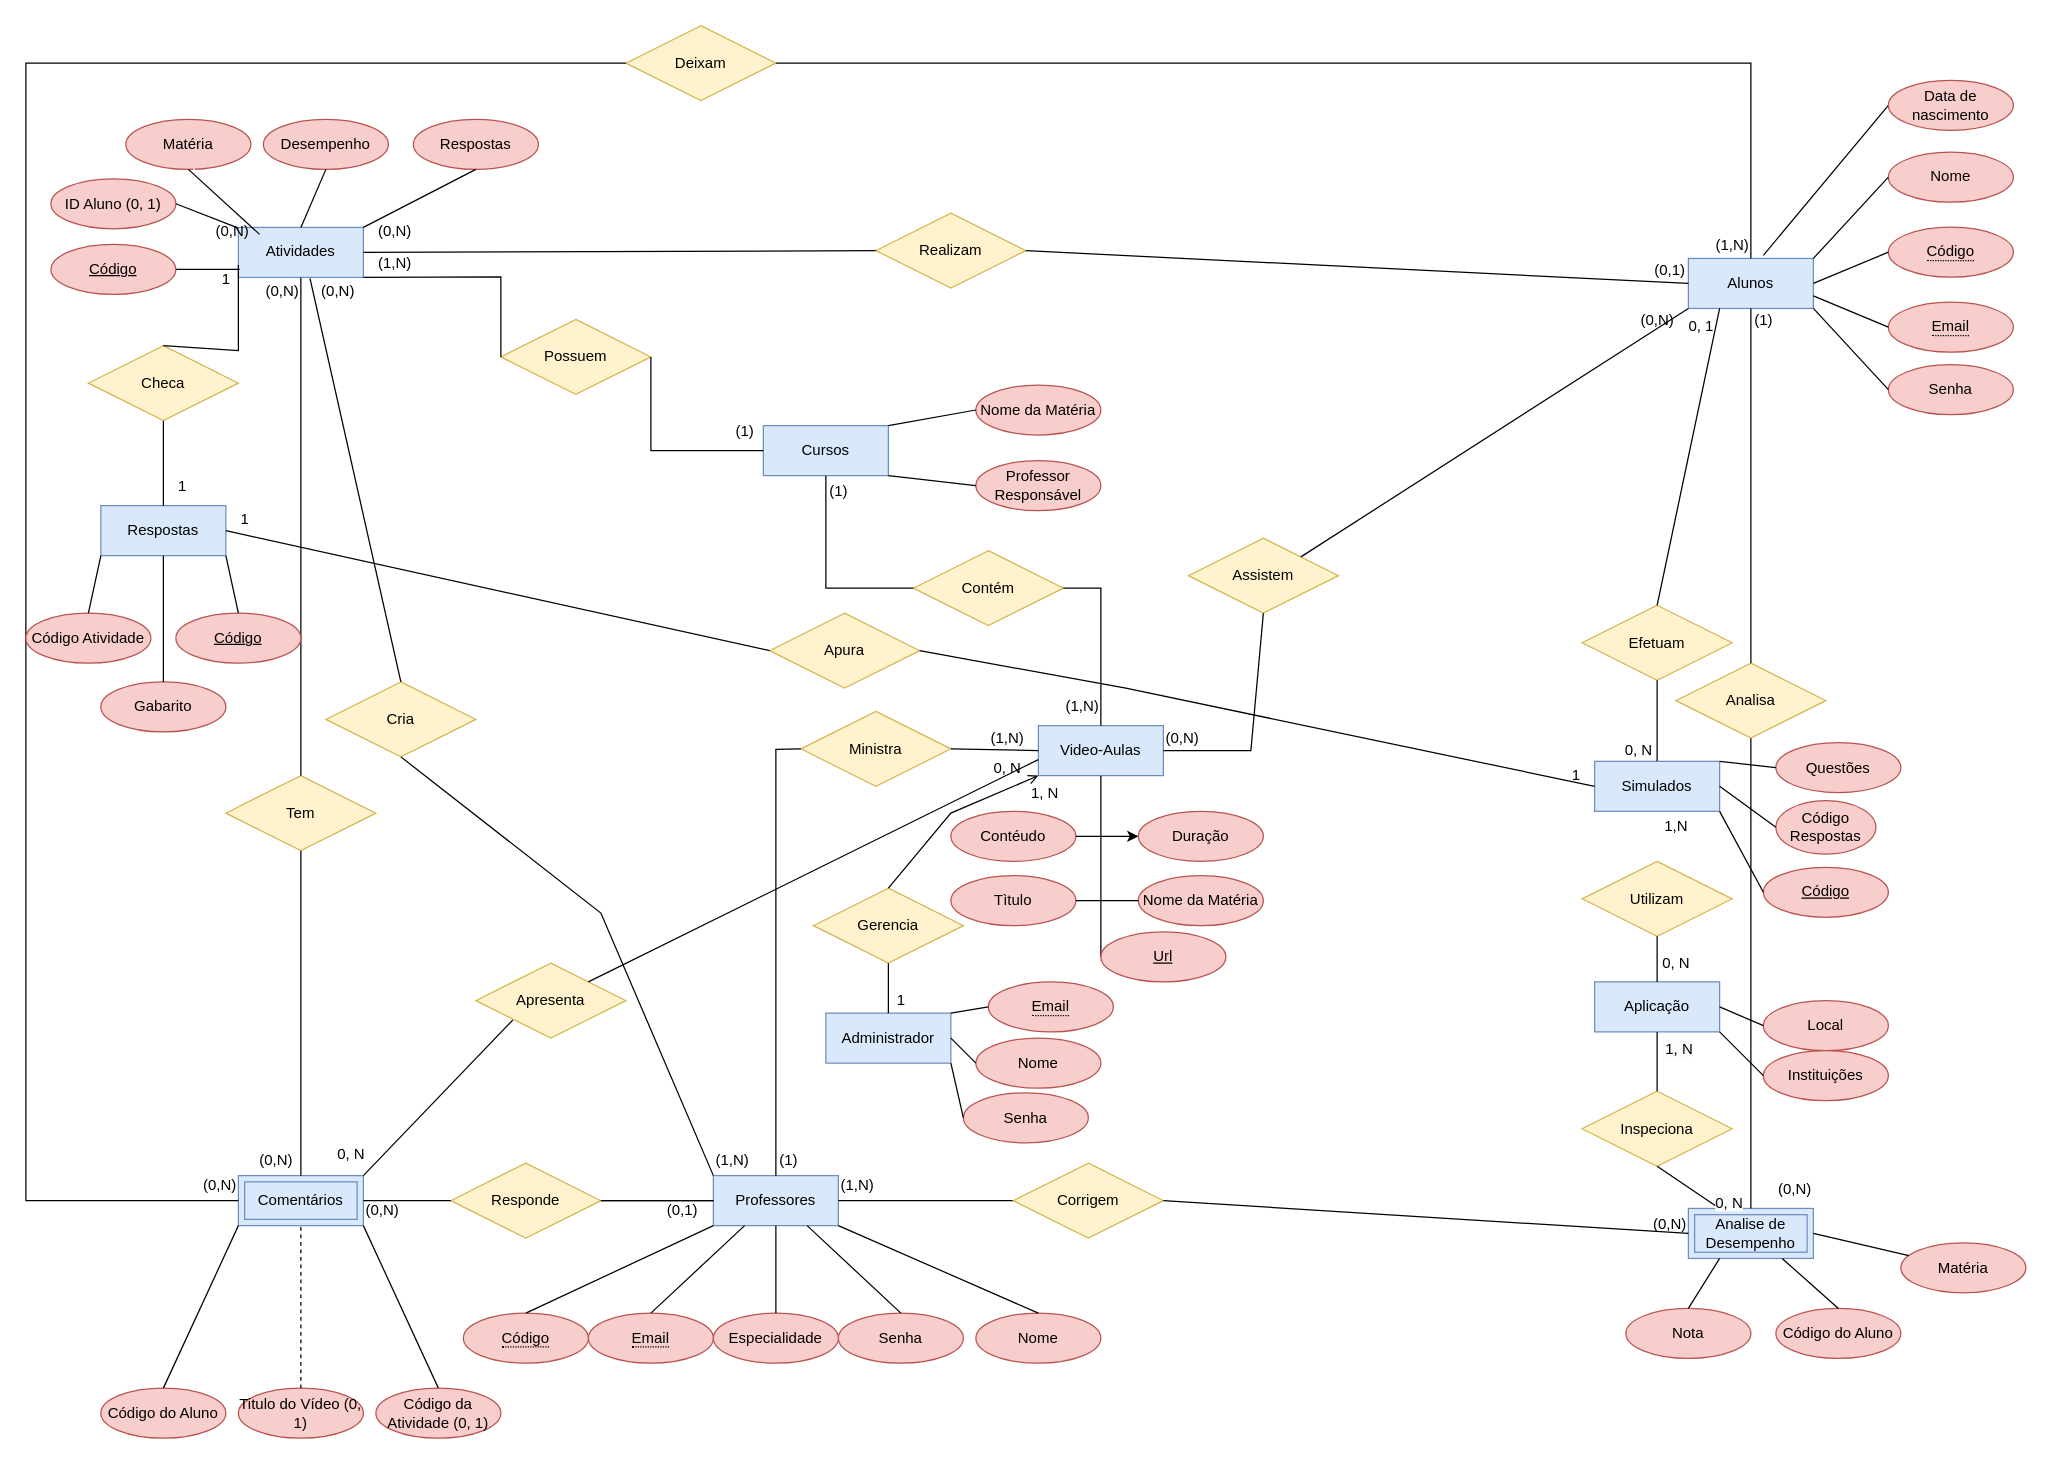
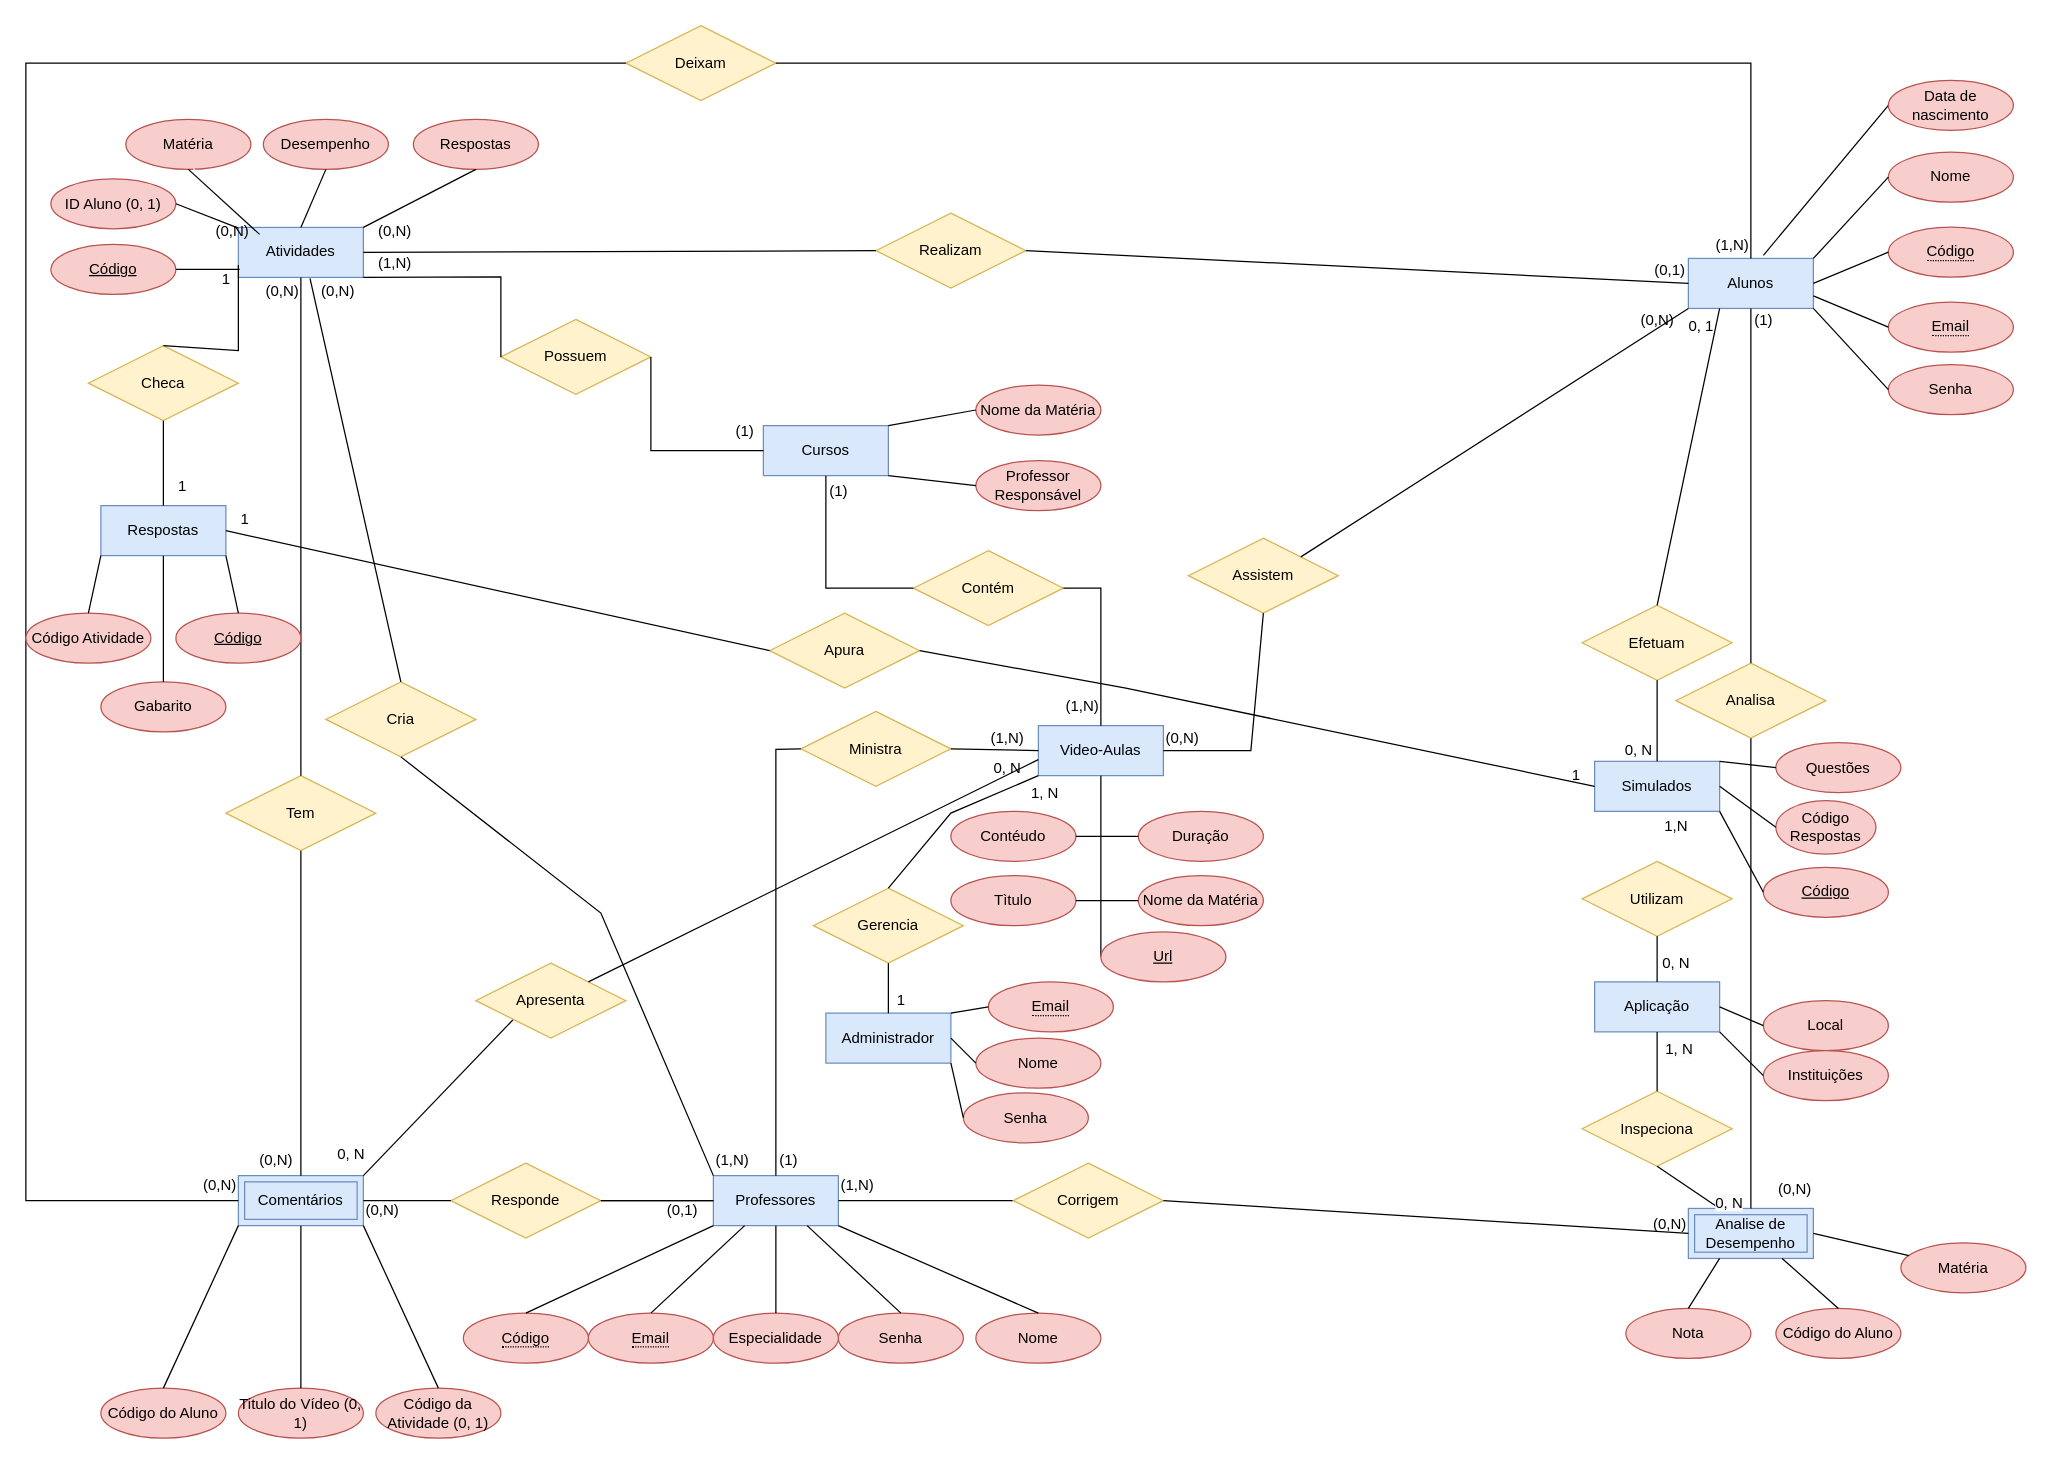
(1033, 778) -> (1034, 778)
(1128, 836) -> (1132, 836)
(301, 1306) -> (301, 1306)
